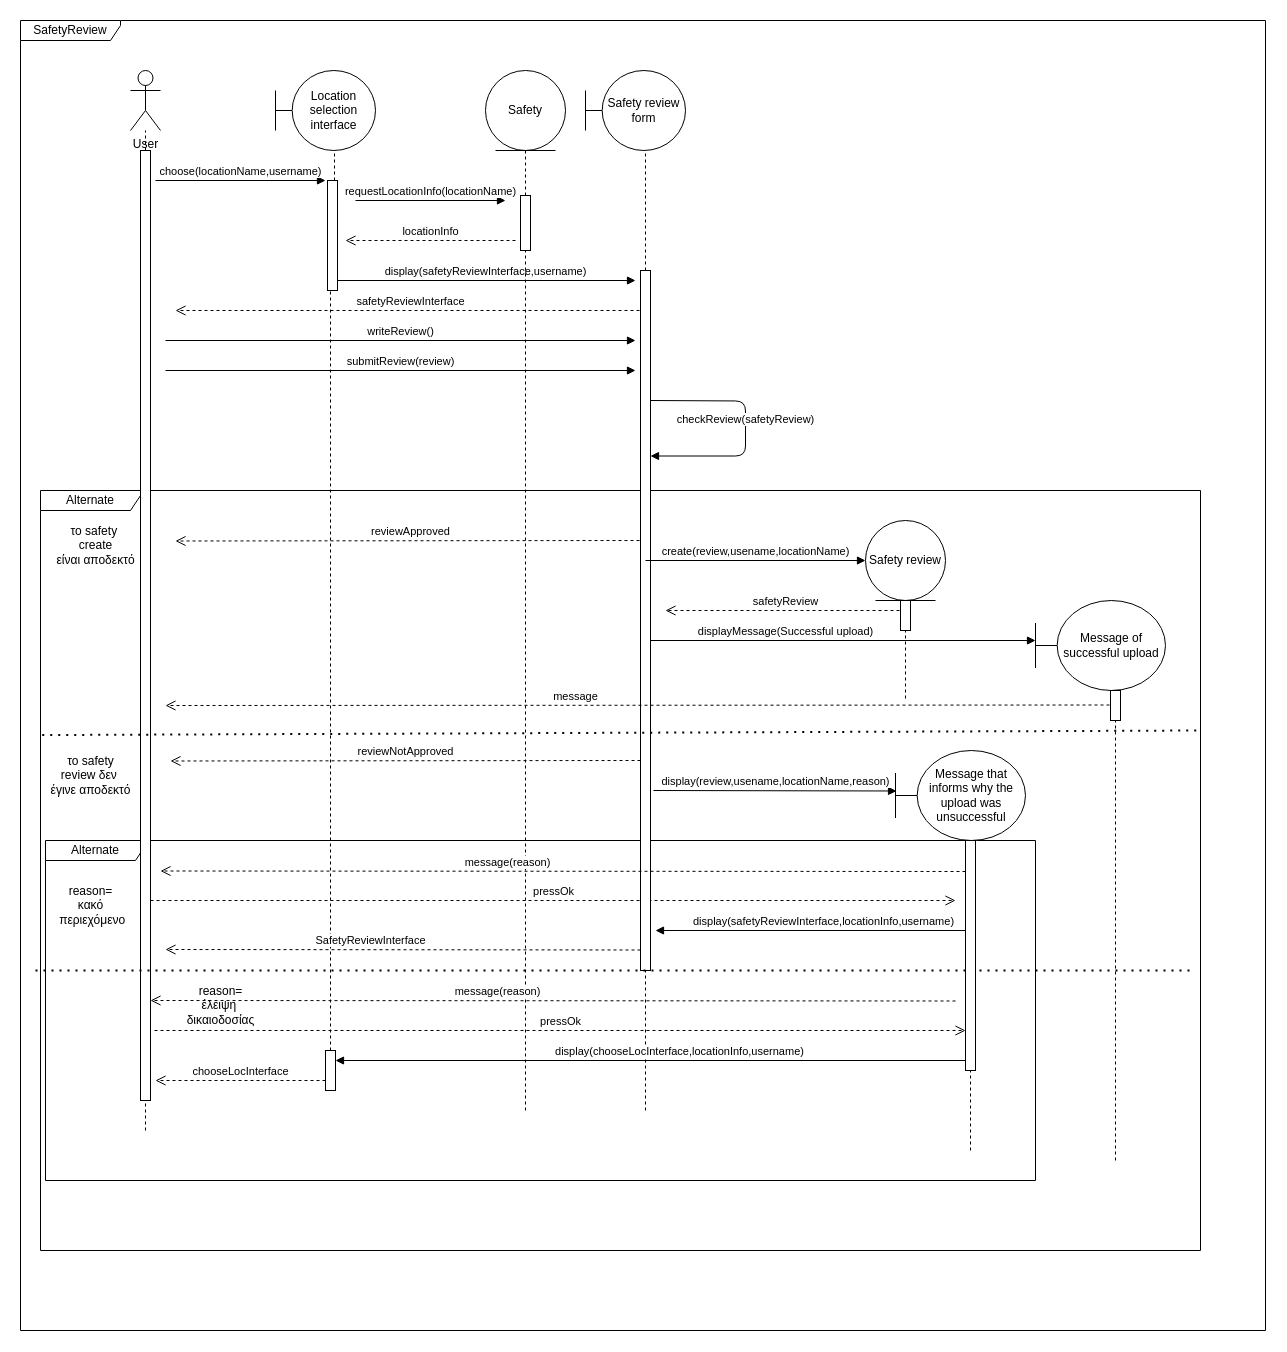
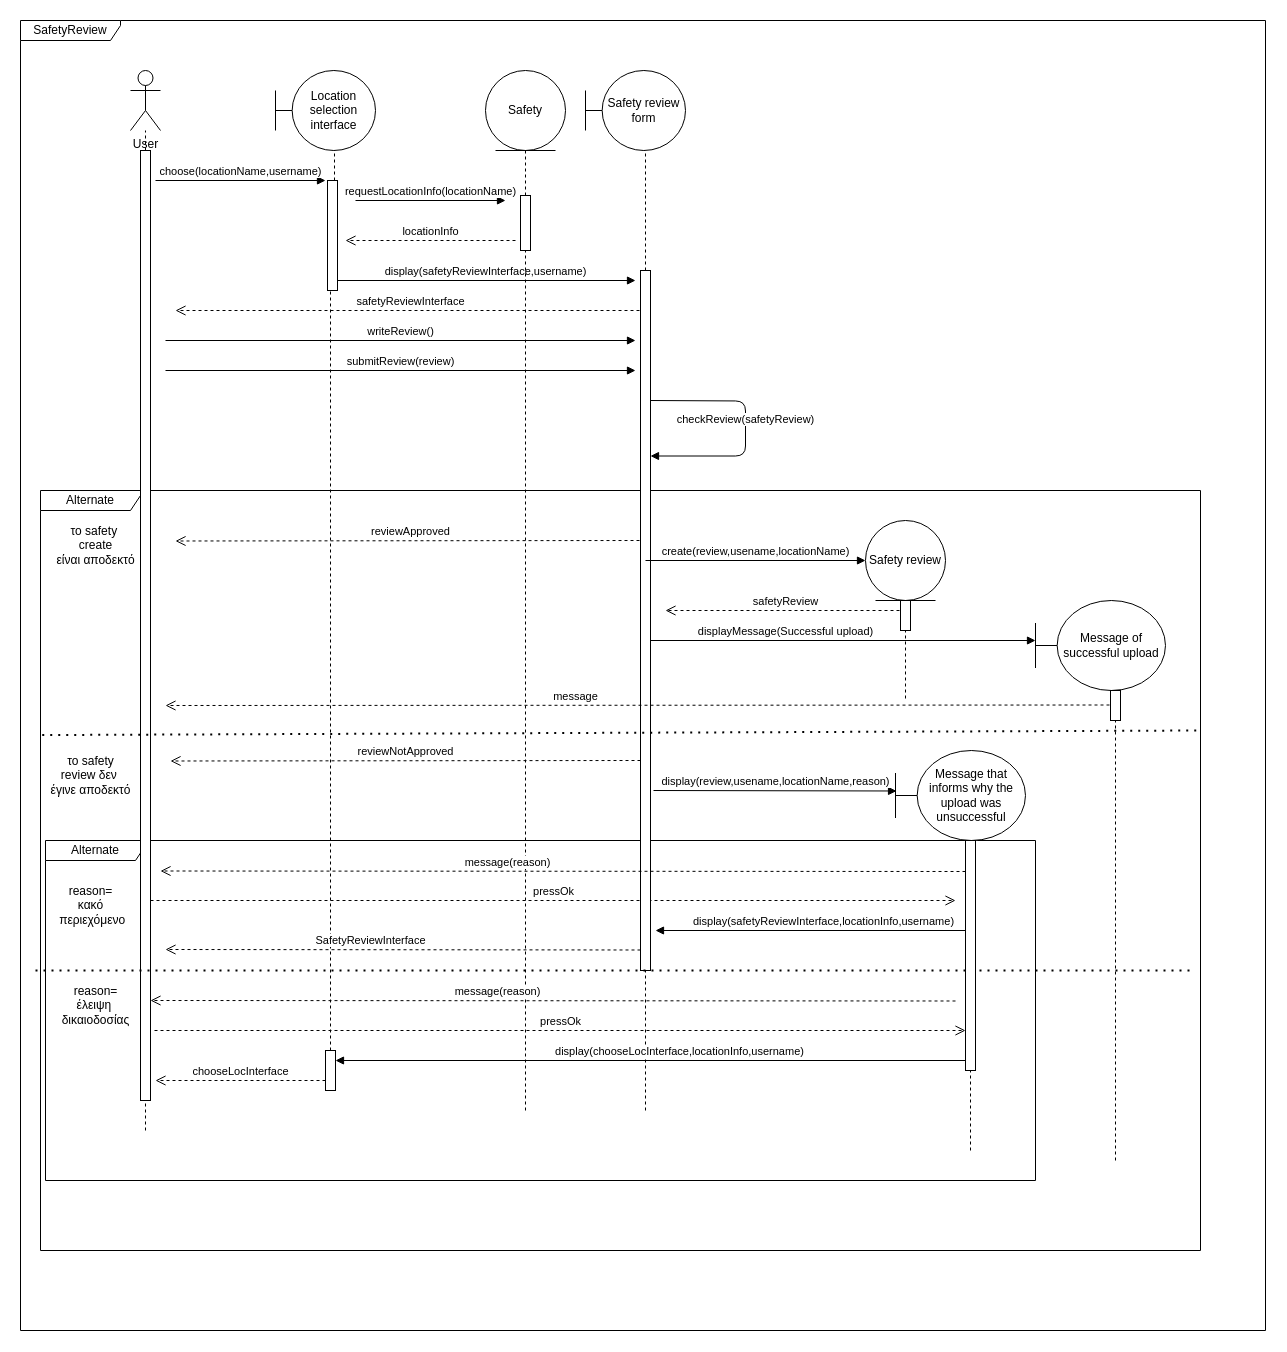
(221, 1006) -> (96, 1006)
